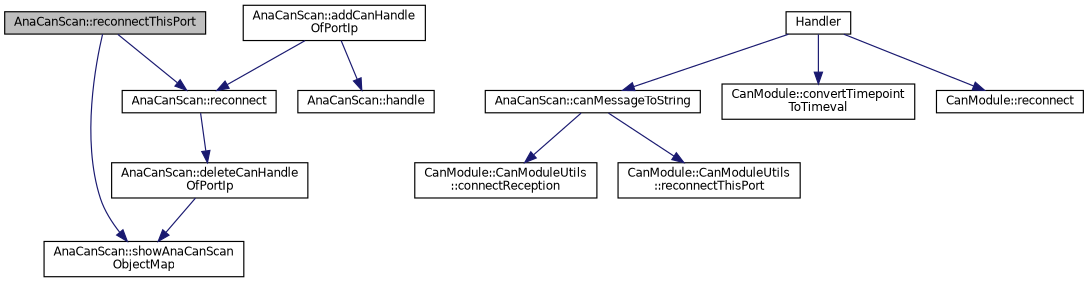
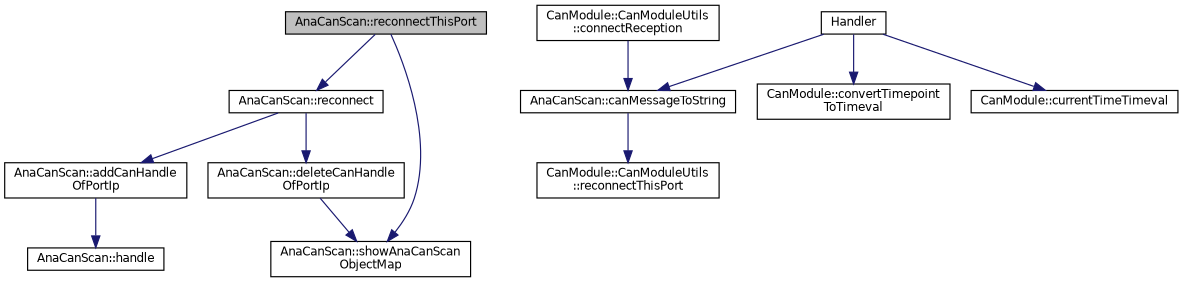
(266, 63) -> (215, 136)
(1010, 102) -> (1075, 102)
(557, 134) -> (628, 59)
